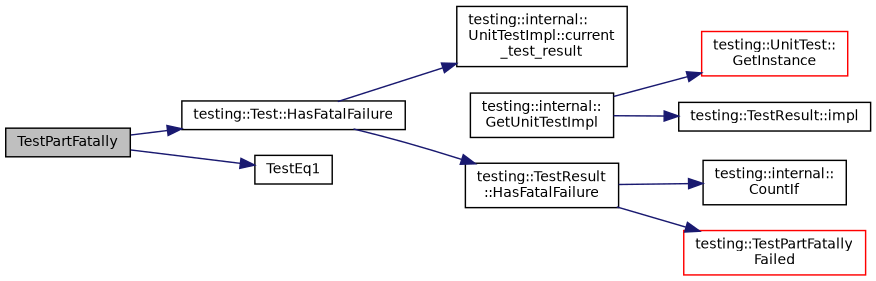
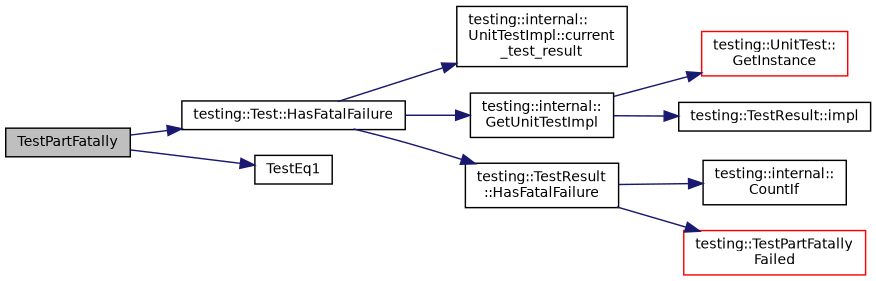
none -> (431, 115)
